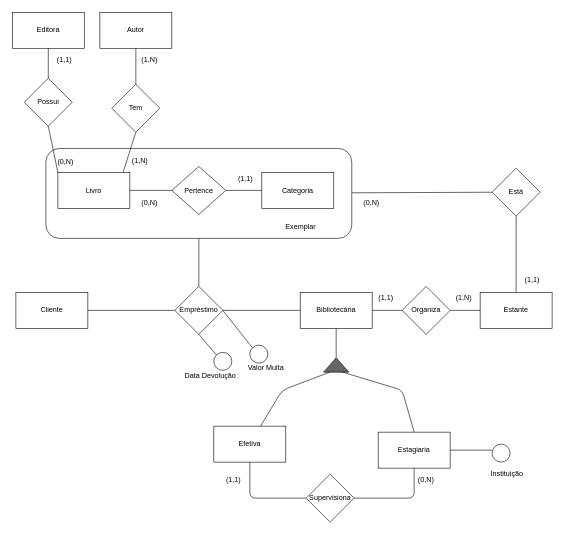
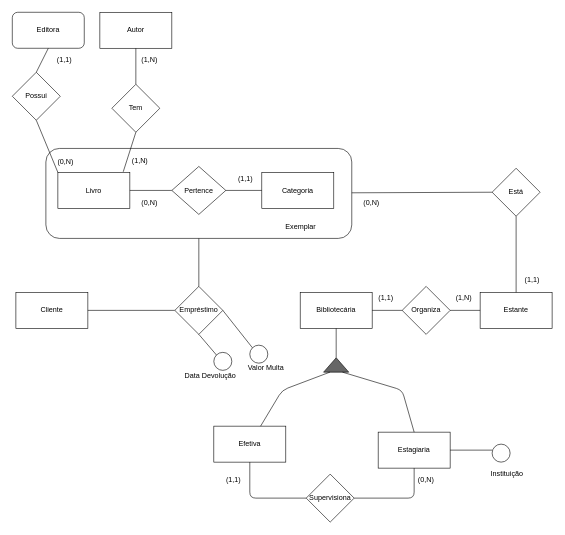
(48, 30) -> (48, 30)
(48, 102) -> (36, 96)
(262, 311) -> none
